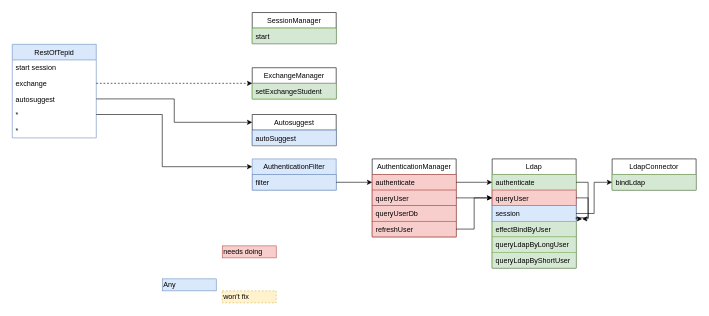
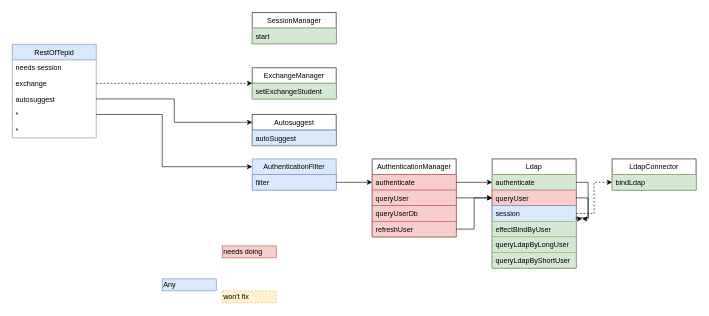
(40, 68) -> (40, 68)
(594, 200) -> (594, 200)
